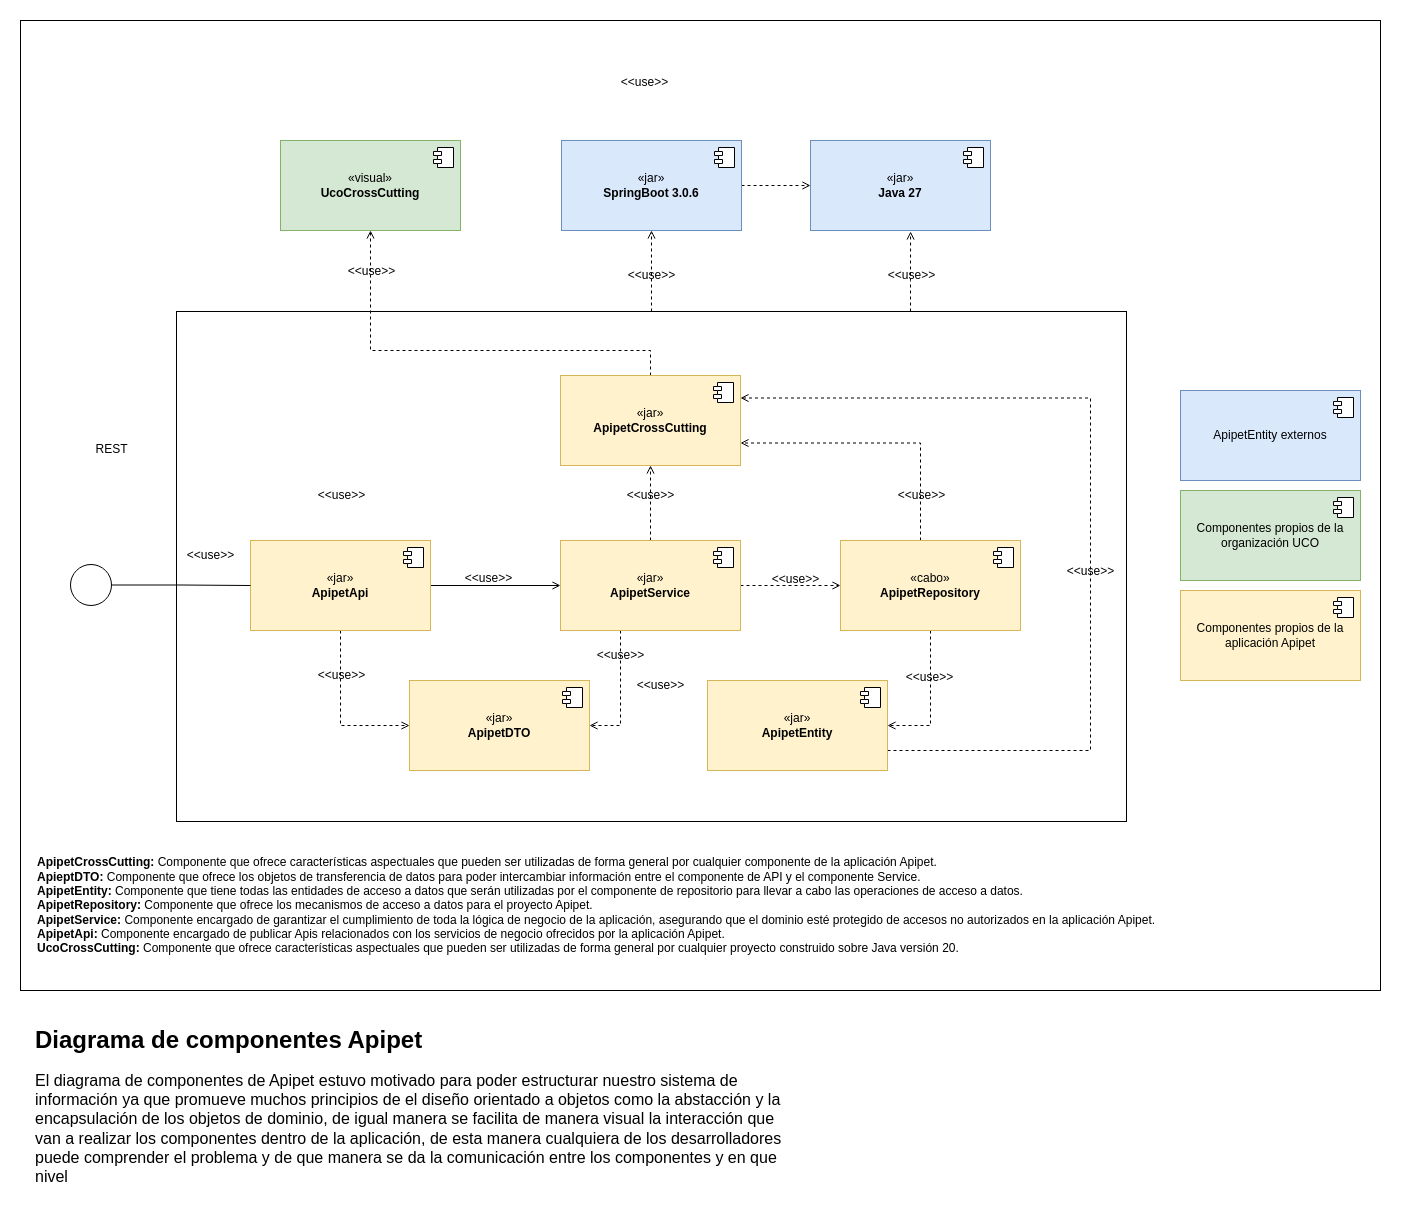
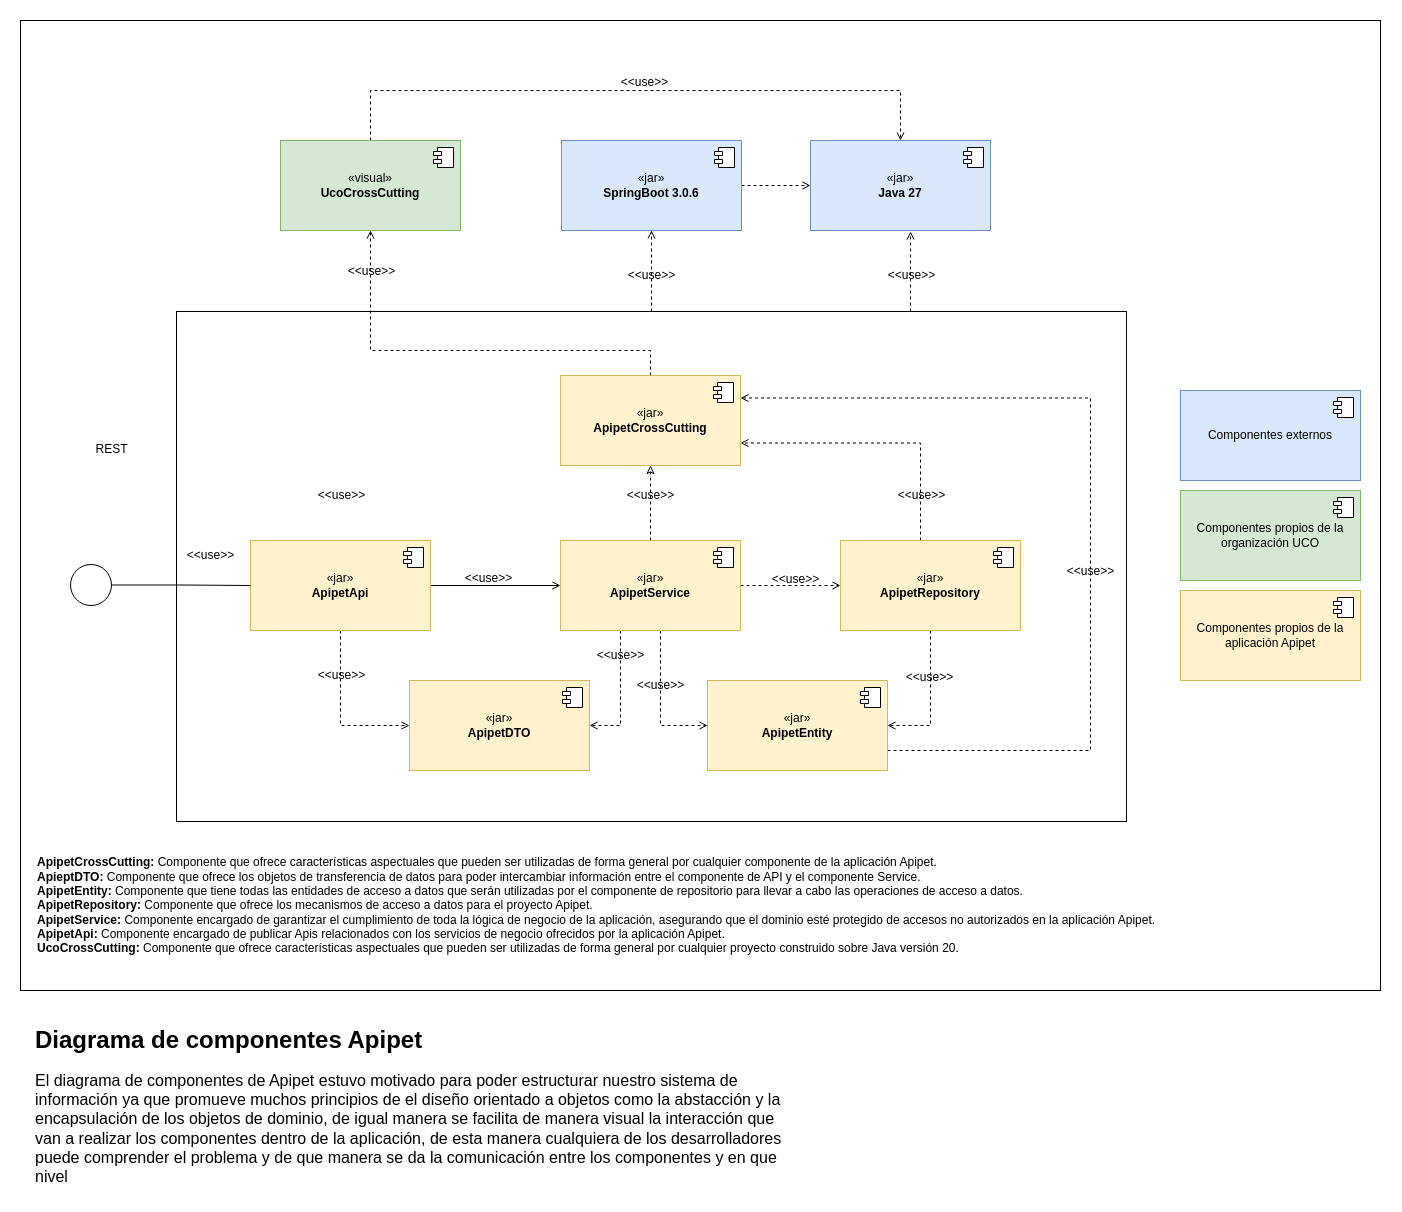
none -> (634, 91)
(1271, 436) -> (1271, 436)
(651, 471) -> (651, 473)
(931, 586) -> (931, 586)
none -> (661, 700)
